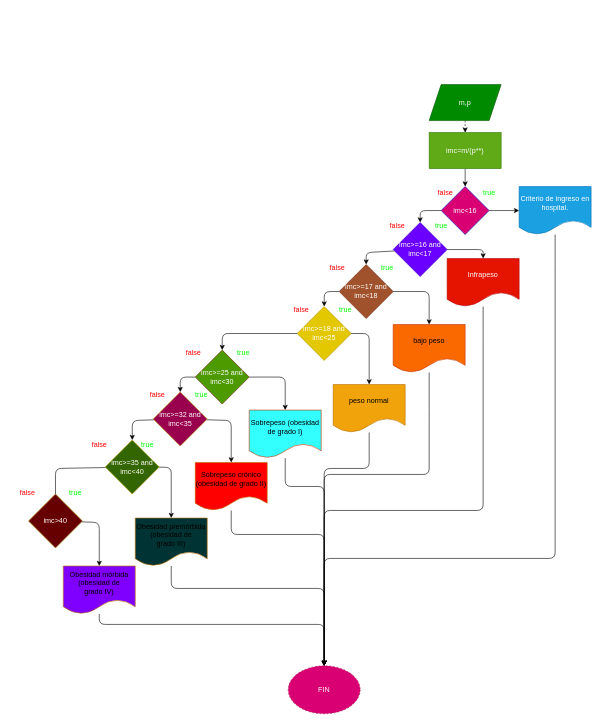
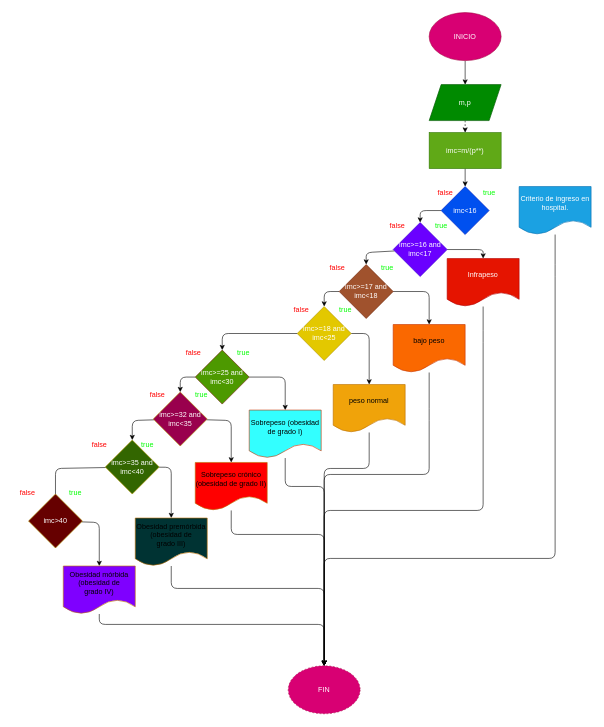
none -> (465, 36)
none -> (465, 61)
(465, 210) -> (465, 210)
(502, 210) -> none
